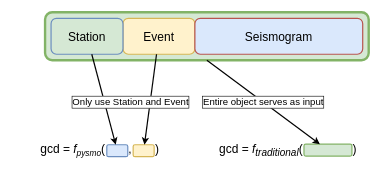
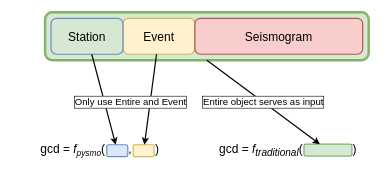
(279, 36) -> (279, 36)
(131, 102) -> (131, 102)
